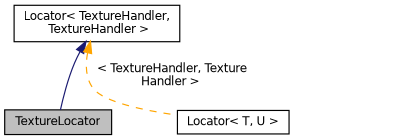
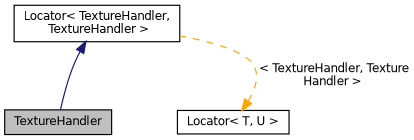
(115, 102) -> (237, 52)
(58, 122) -> (58, 122)
